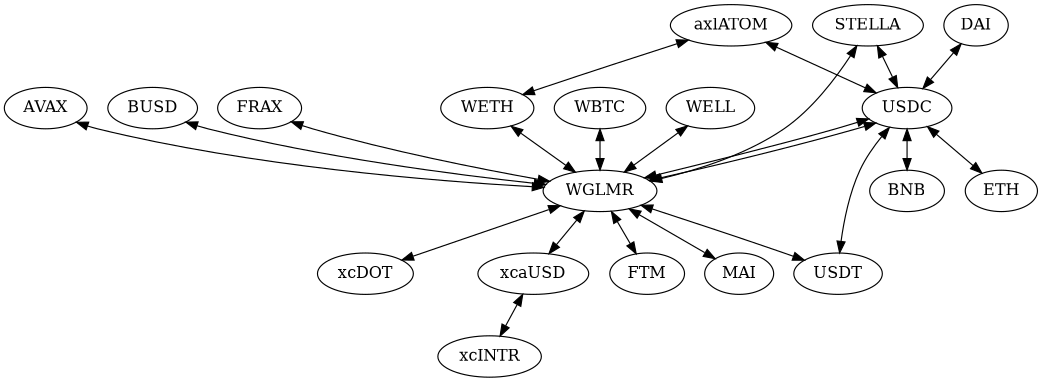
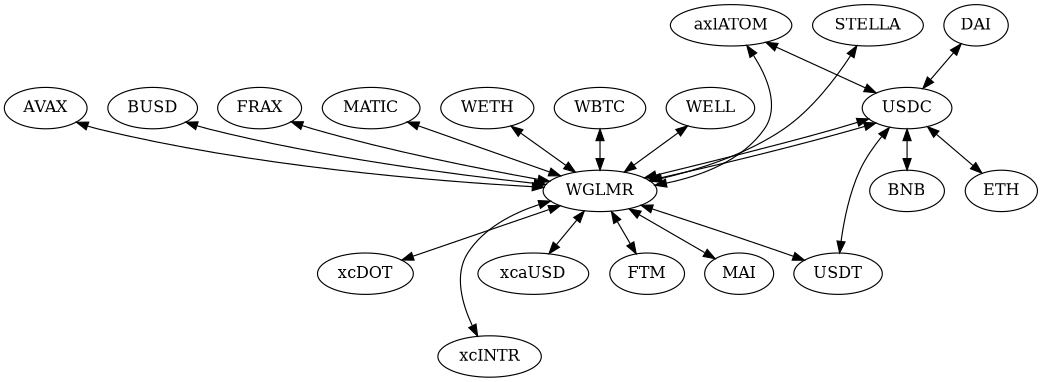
(605, 67) -> (759, 135)
(887, 67) -> none
none -> (371, 108)
(511, 315) -> (471, 248)
